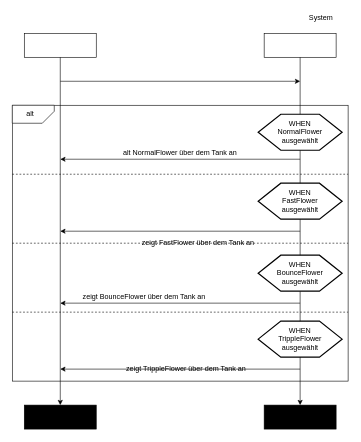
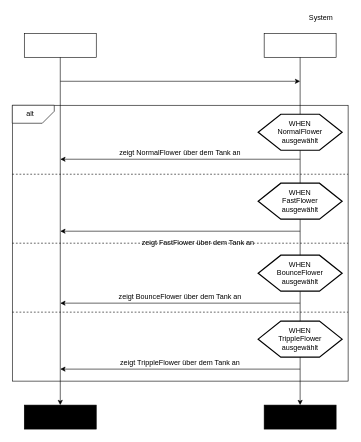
(180, 153) -> (180, 153)
(144, 297) -> (180, 297)
(186, 369) -> (180, 363)
